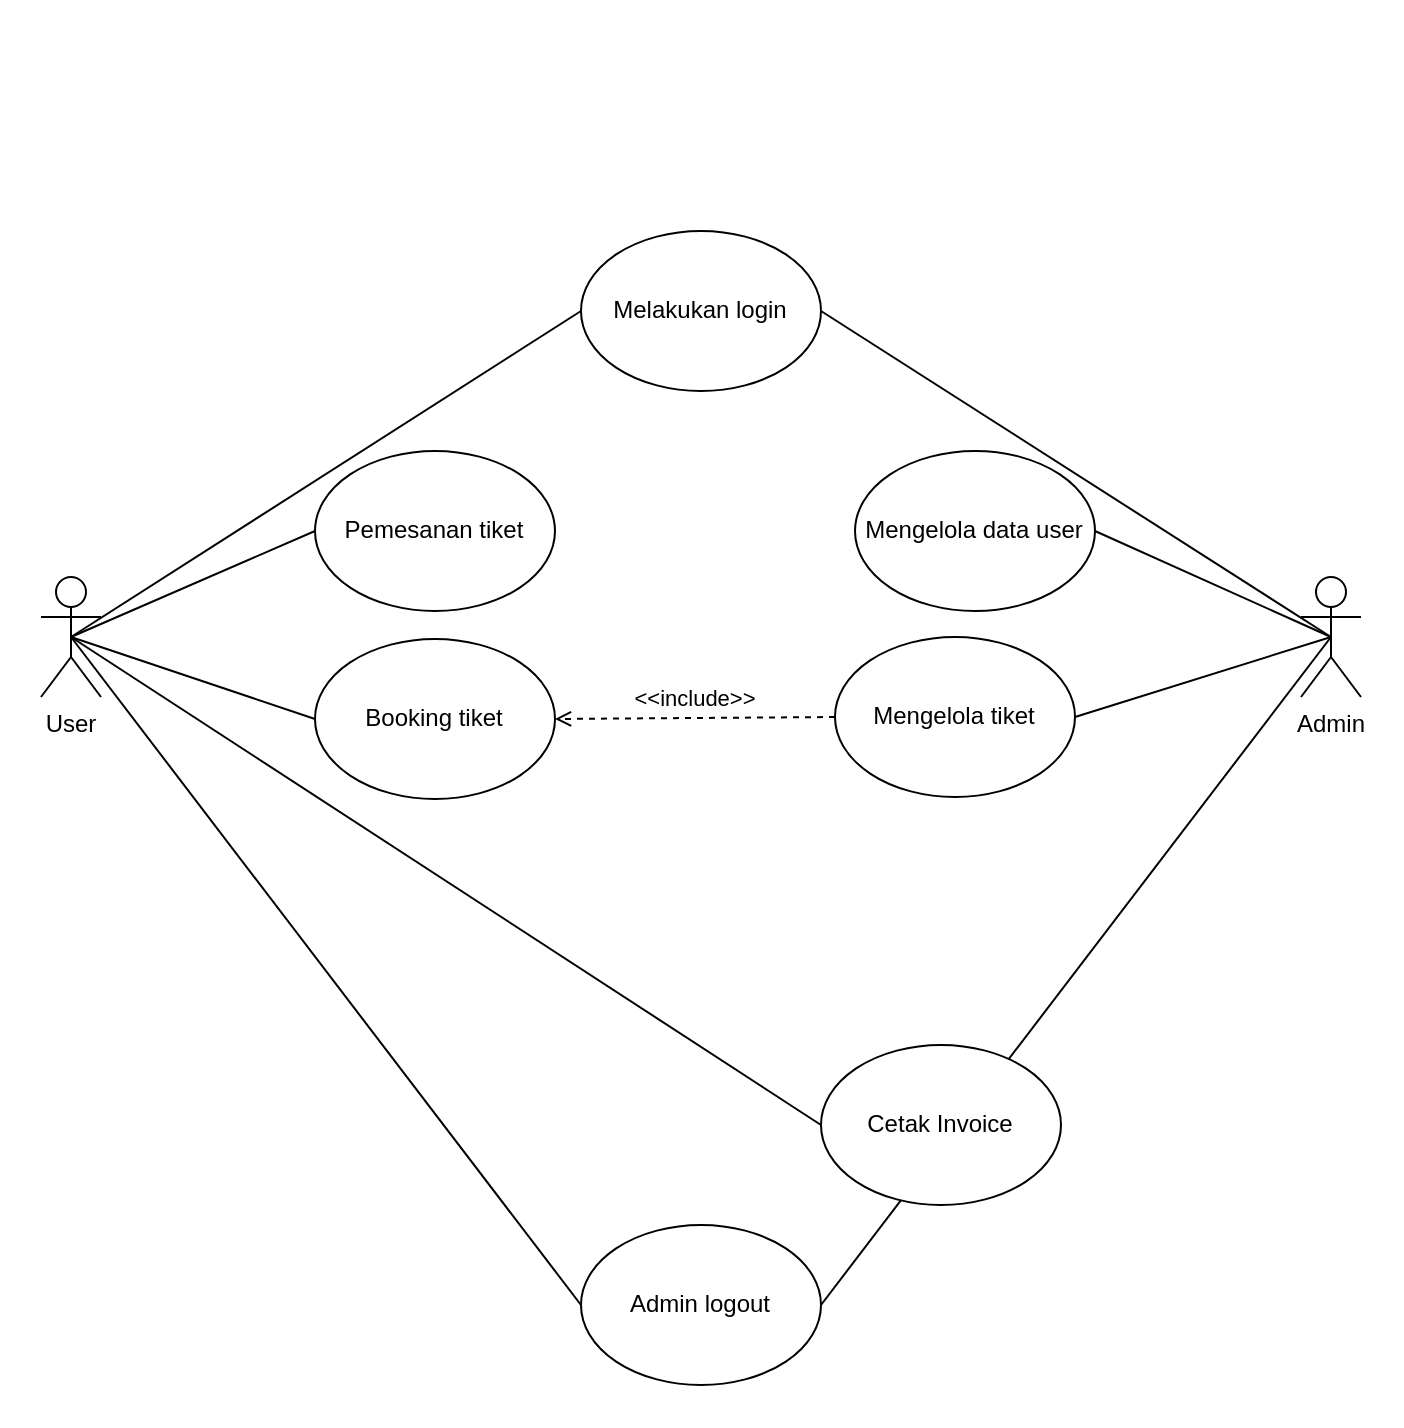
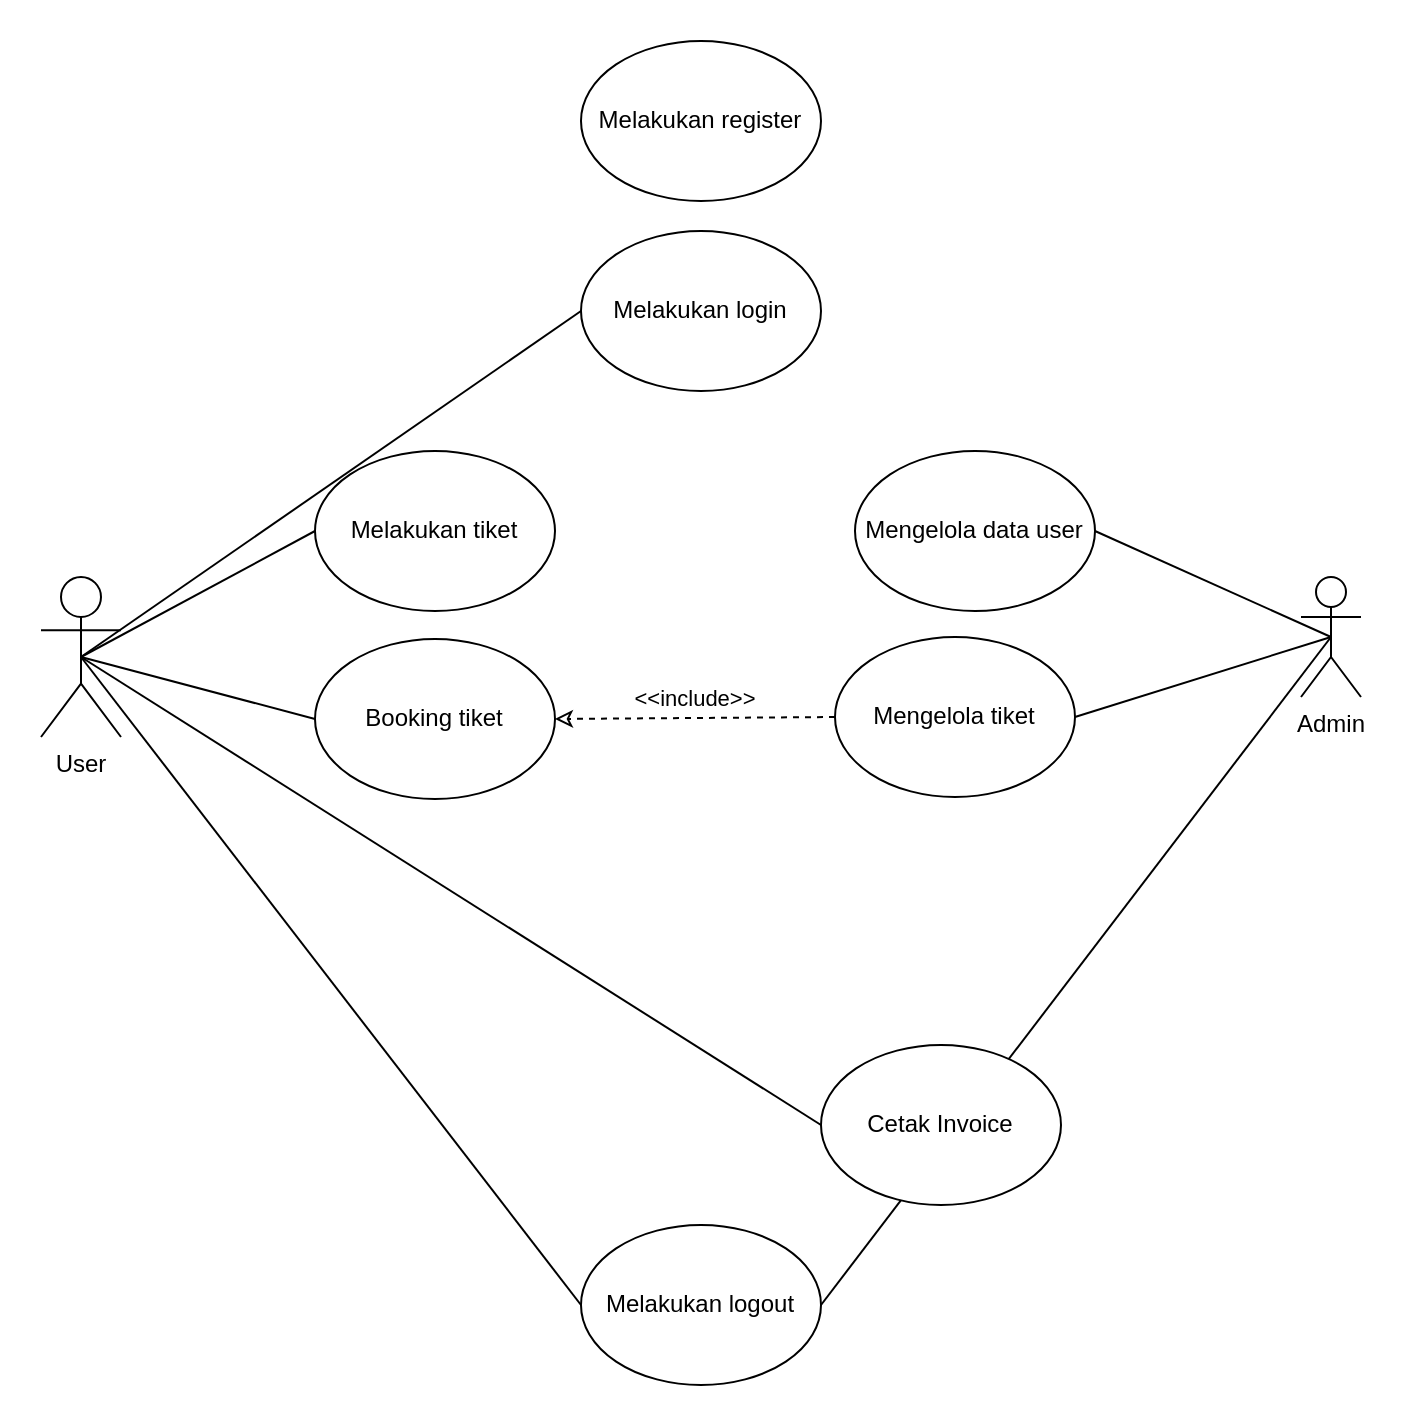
none -> (701, 121)
(1069, 469) -> none
(435, 531) -> (435, 531)
(71, 637) -> (81, 657)
(567, 719) -> (570, 719)
(701, 1305) -> (701, 1305)
